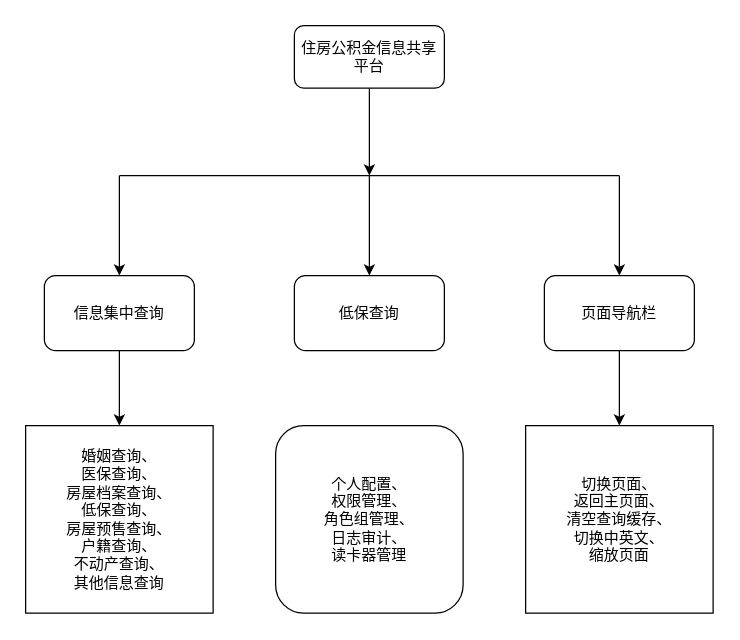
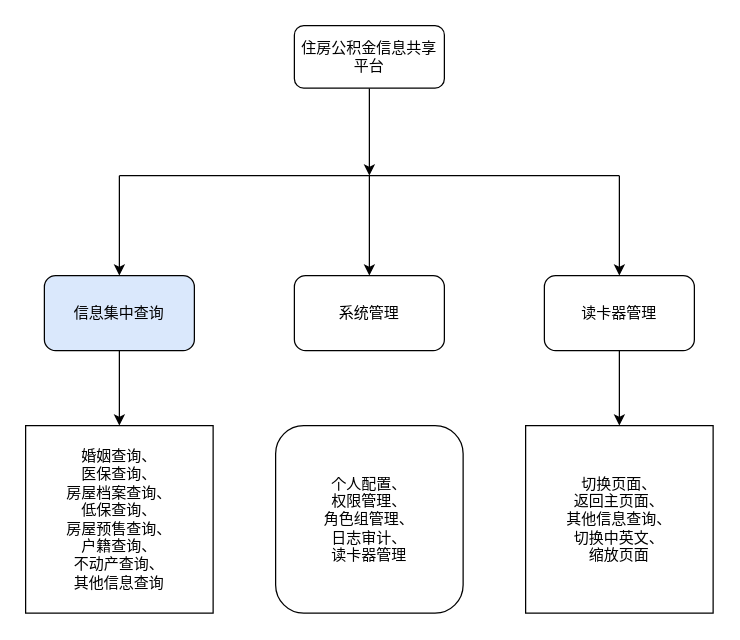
(119, 313) -> (119, 313)
(369, 313) -> (369, 313)
(619, 313) -> (619, 313)
(619, 519) -> (619, 519)
